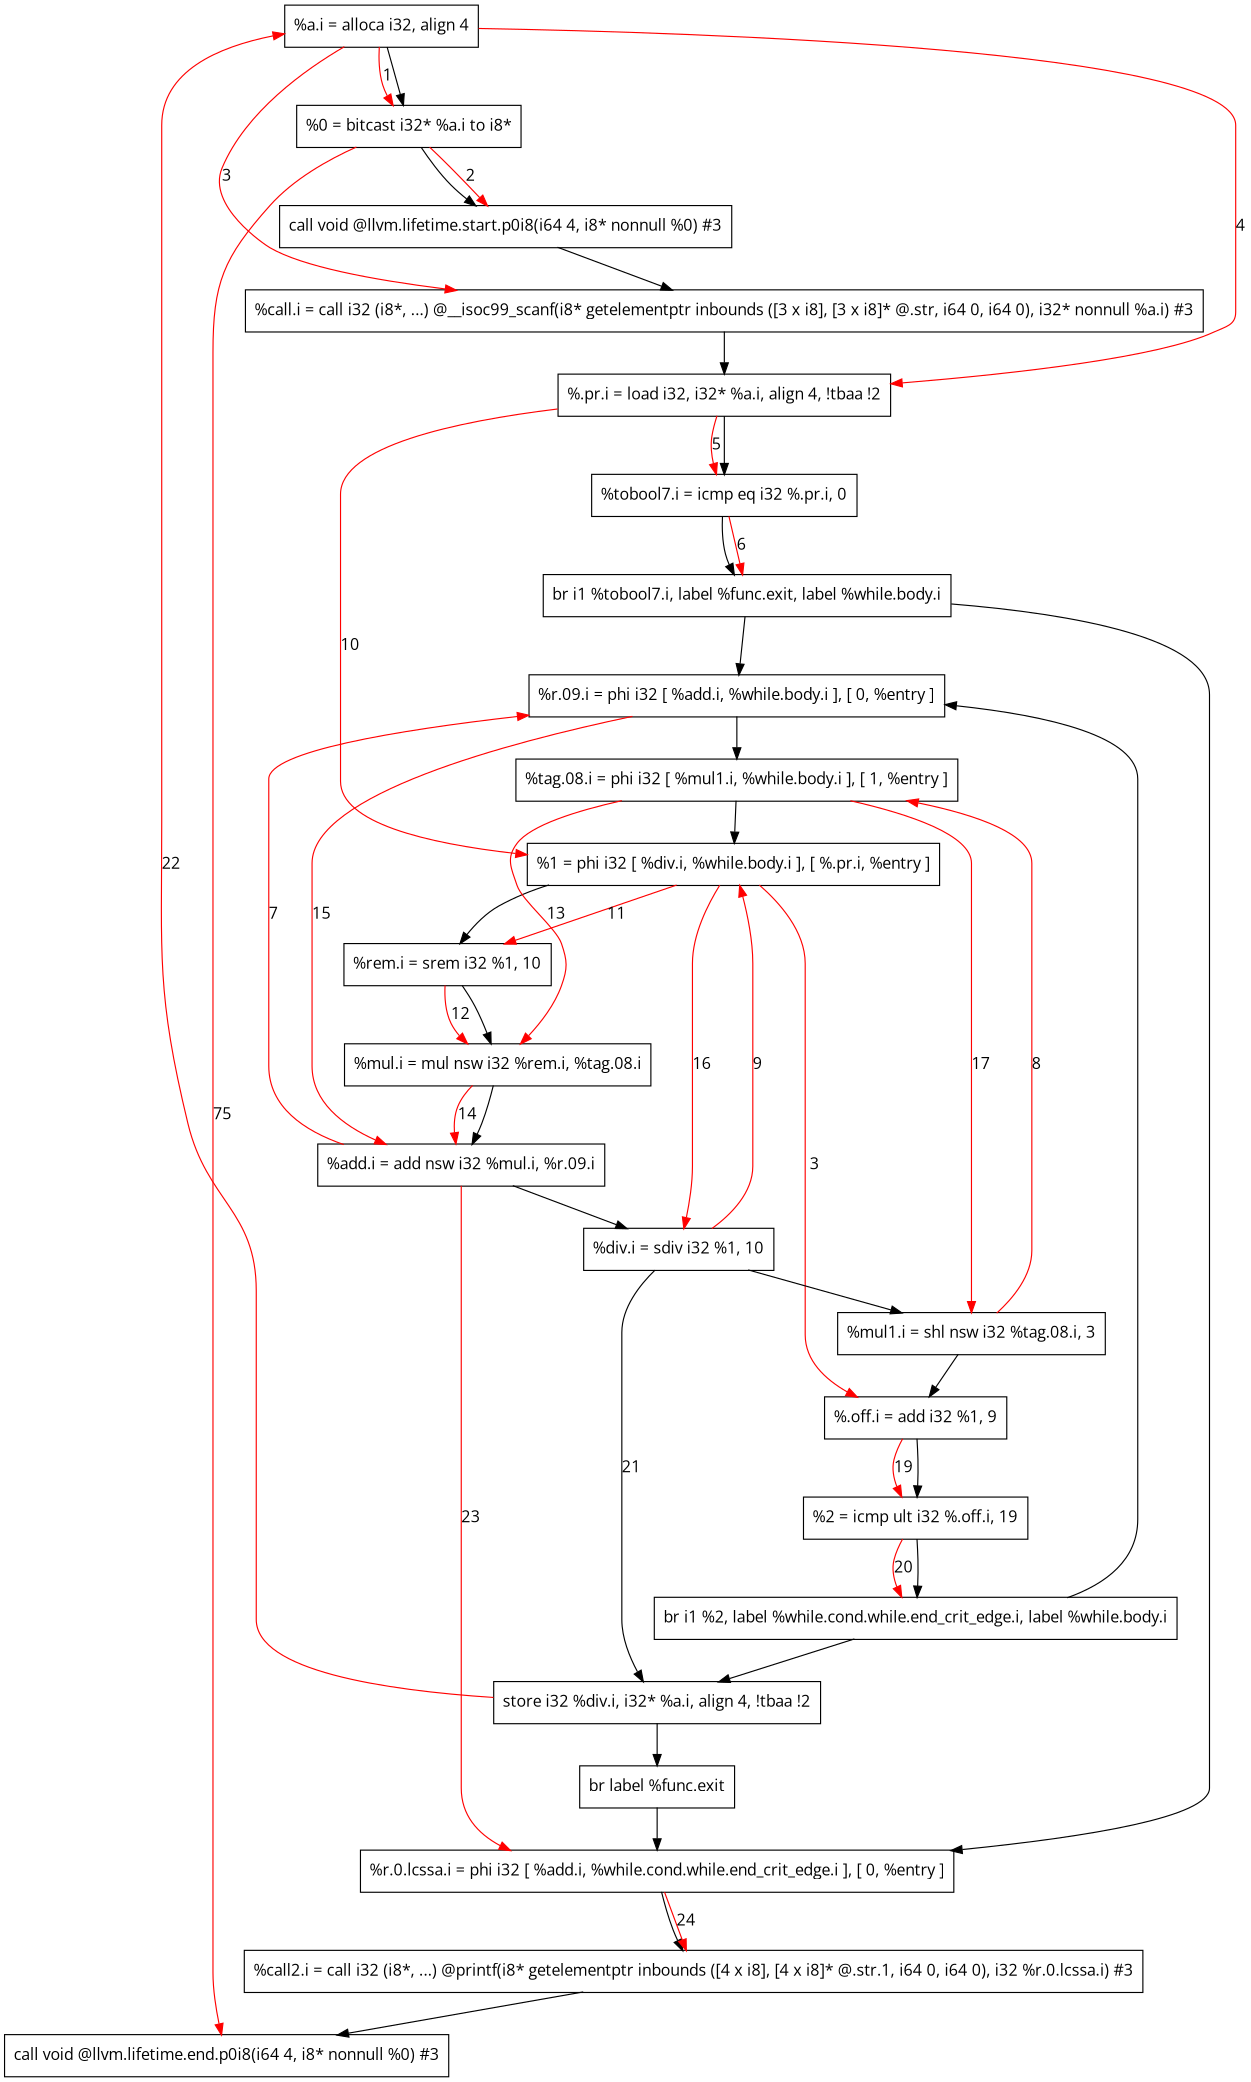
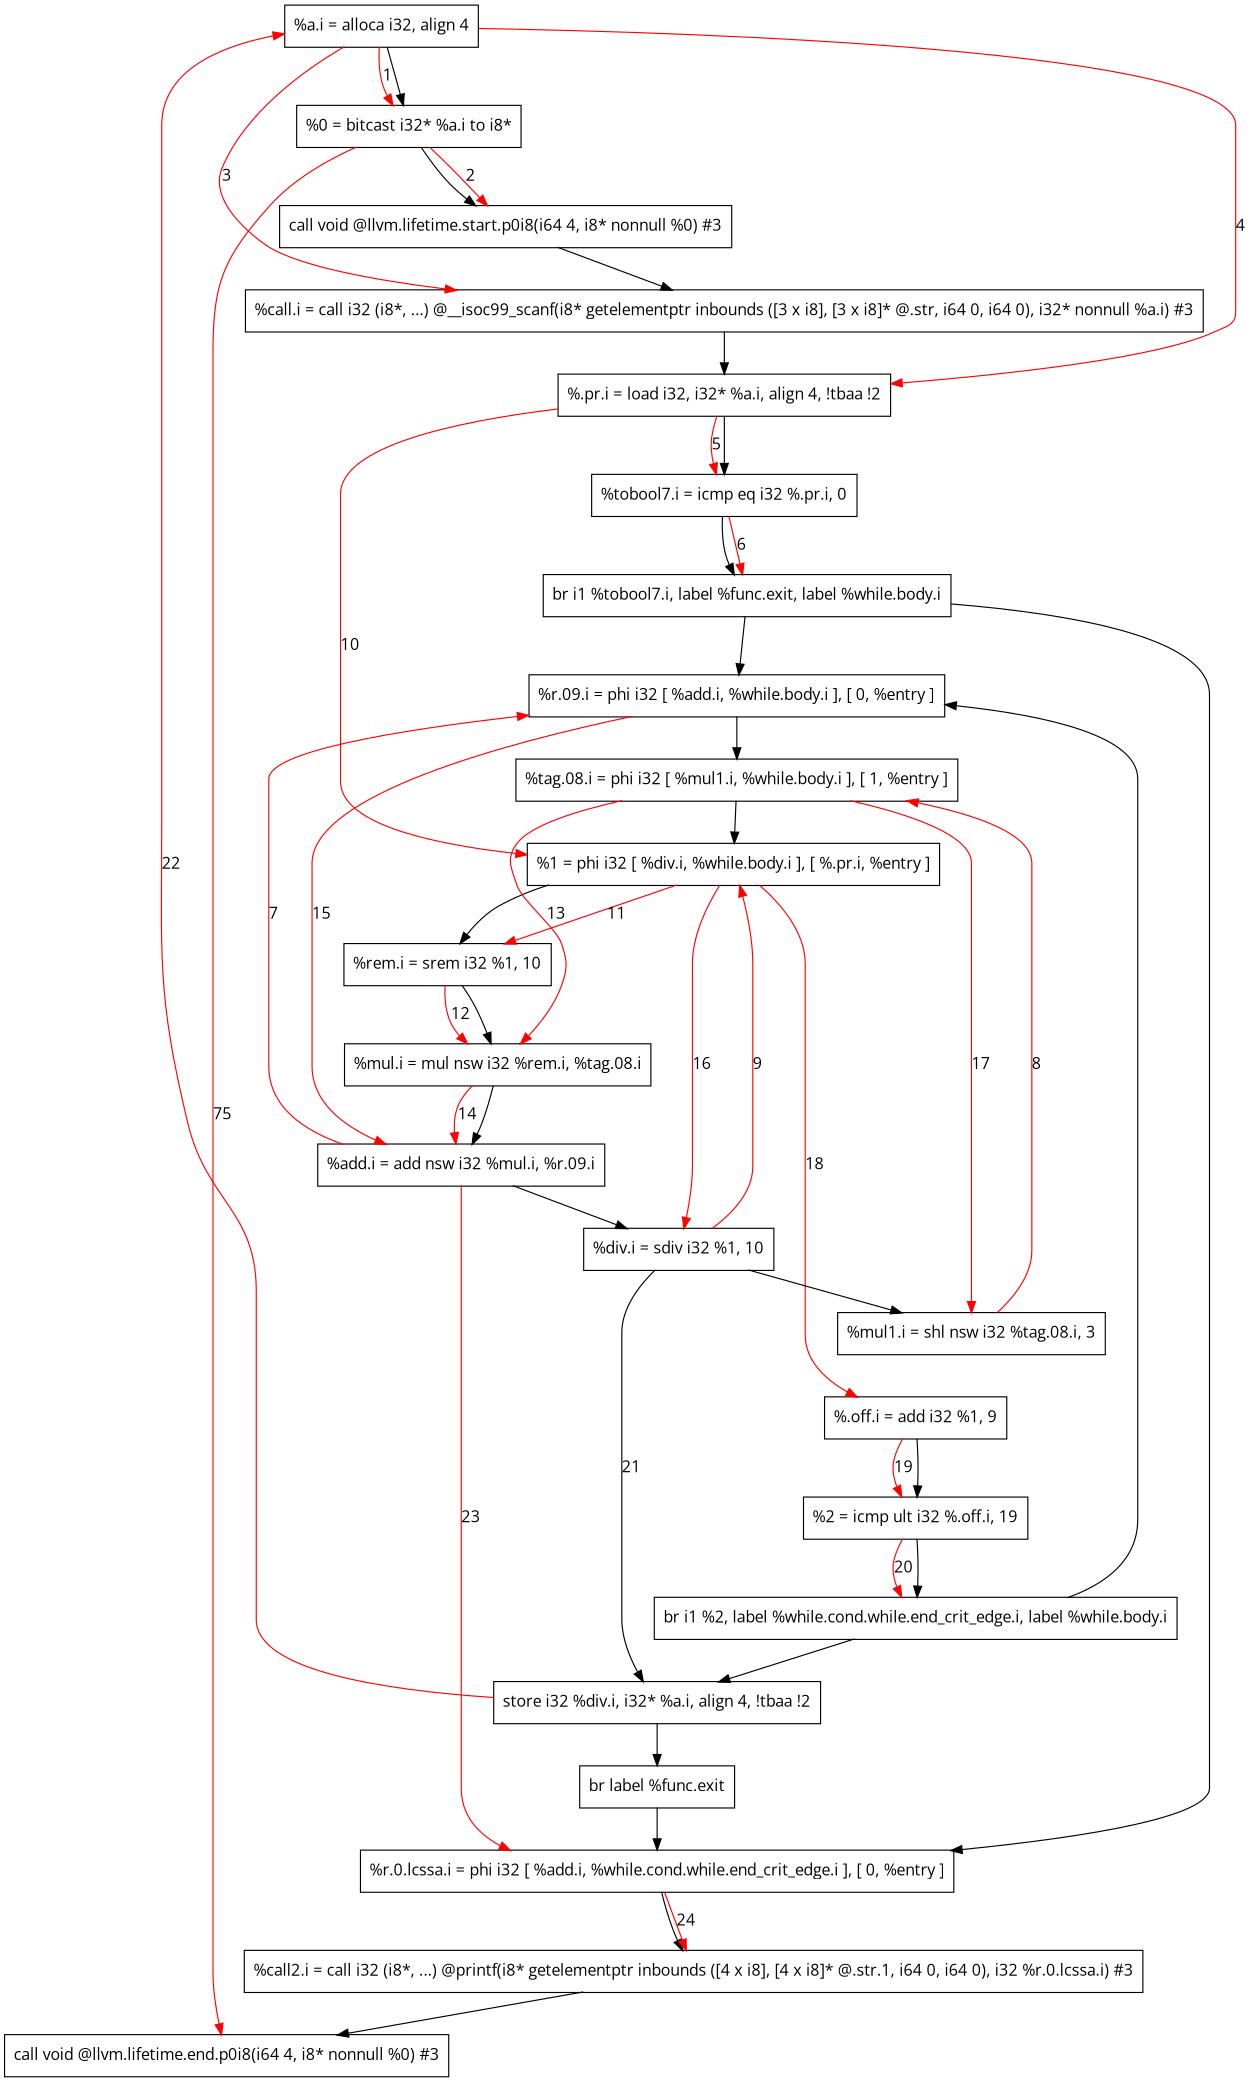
(815, 1165) -> (815, 1165)
(947, 1371) -> none
